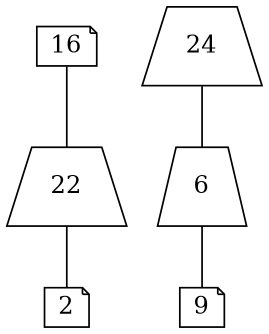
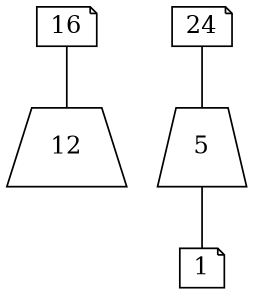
(202, 46) -> (202, 27)
(67, 187) -> (67, 147)
(202, 187) -> (202, 147)
(67, 307) -> none
(202, 307) -> (202, 268)
